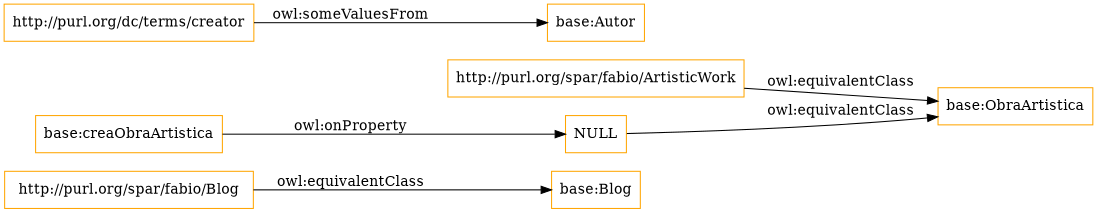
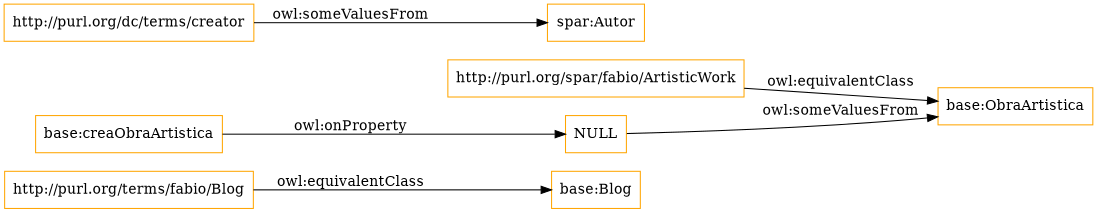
(596, 23) -> (596, 23)
(841, 111) -> (841, 111)
(129, 190) -> (129, 190)
